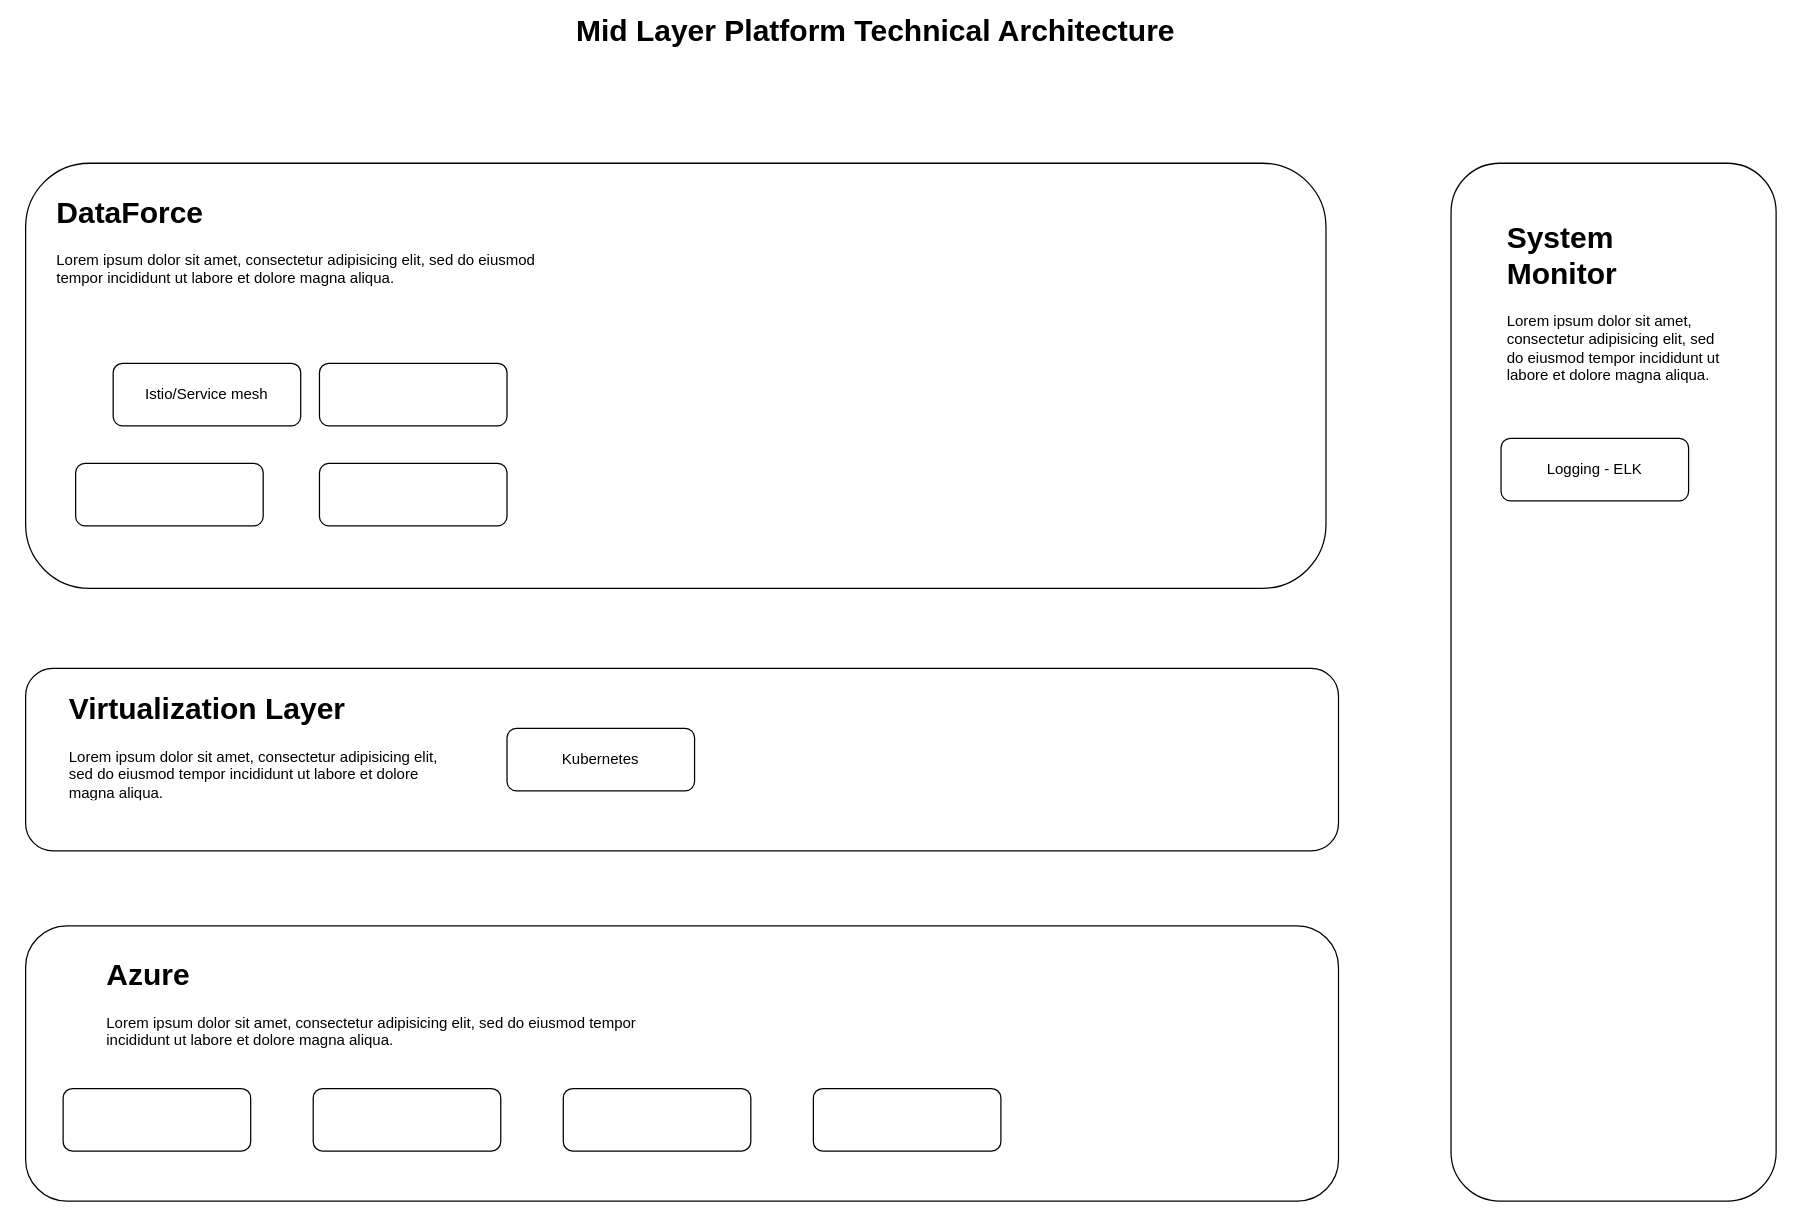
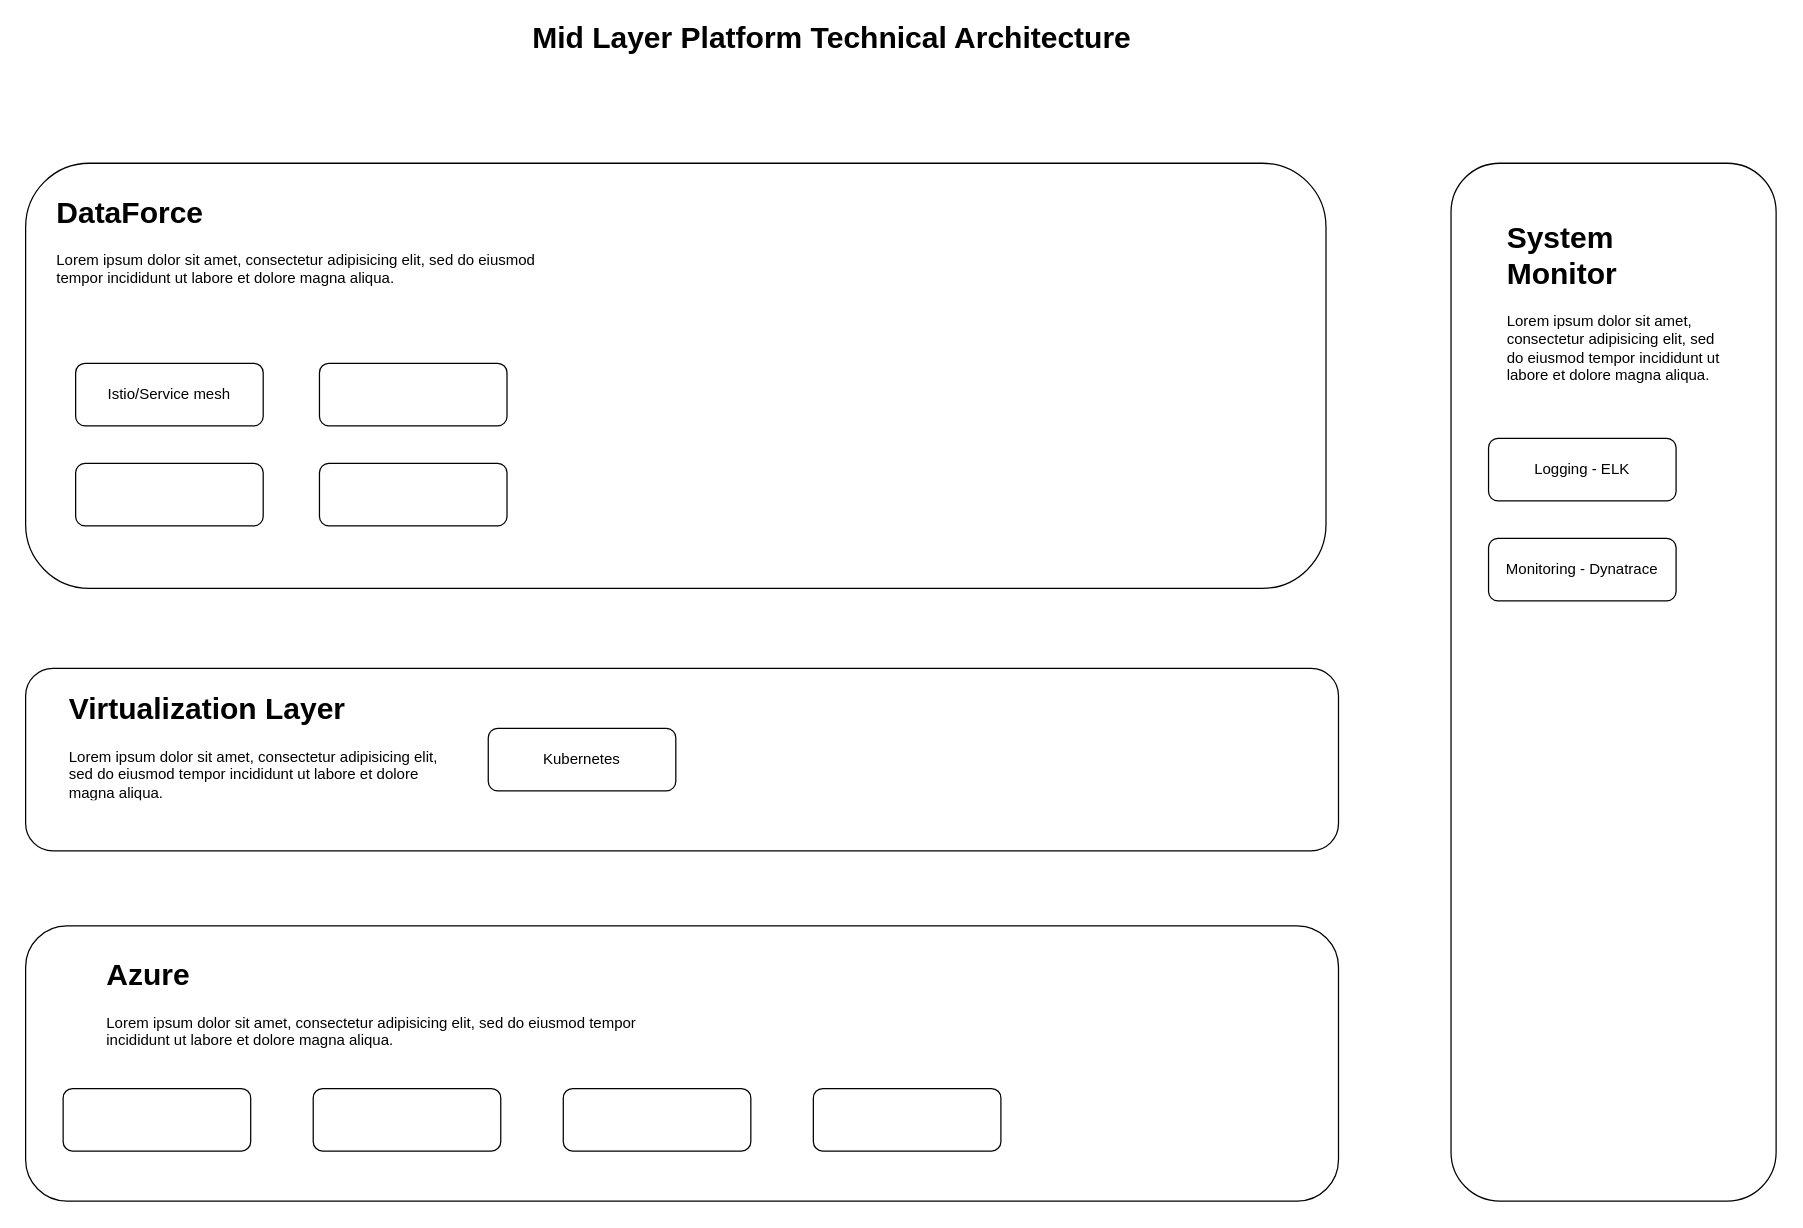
(876, 32) -> (832, 38)
(207, 394) -> (169, 394)
(1594, 469) -> (1582, 469)
none -> (1582, 569)
(601, 759) -> (582, 759)
